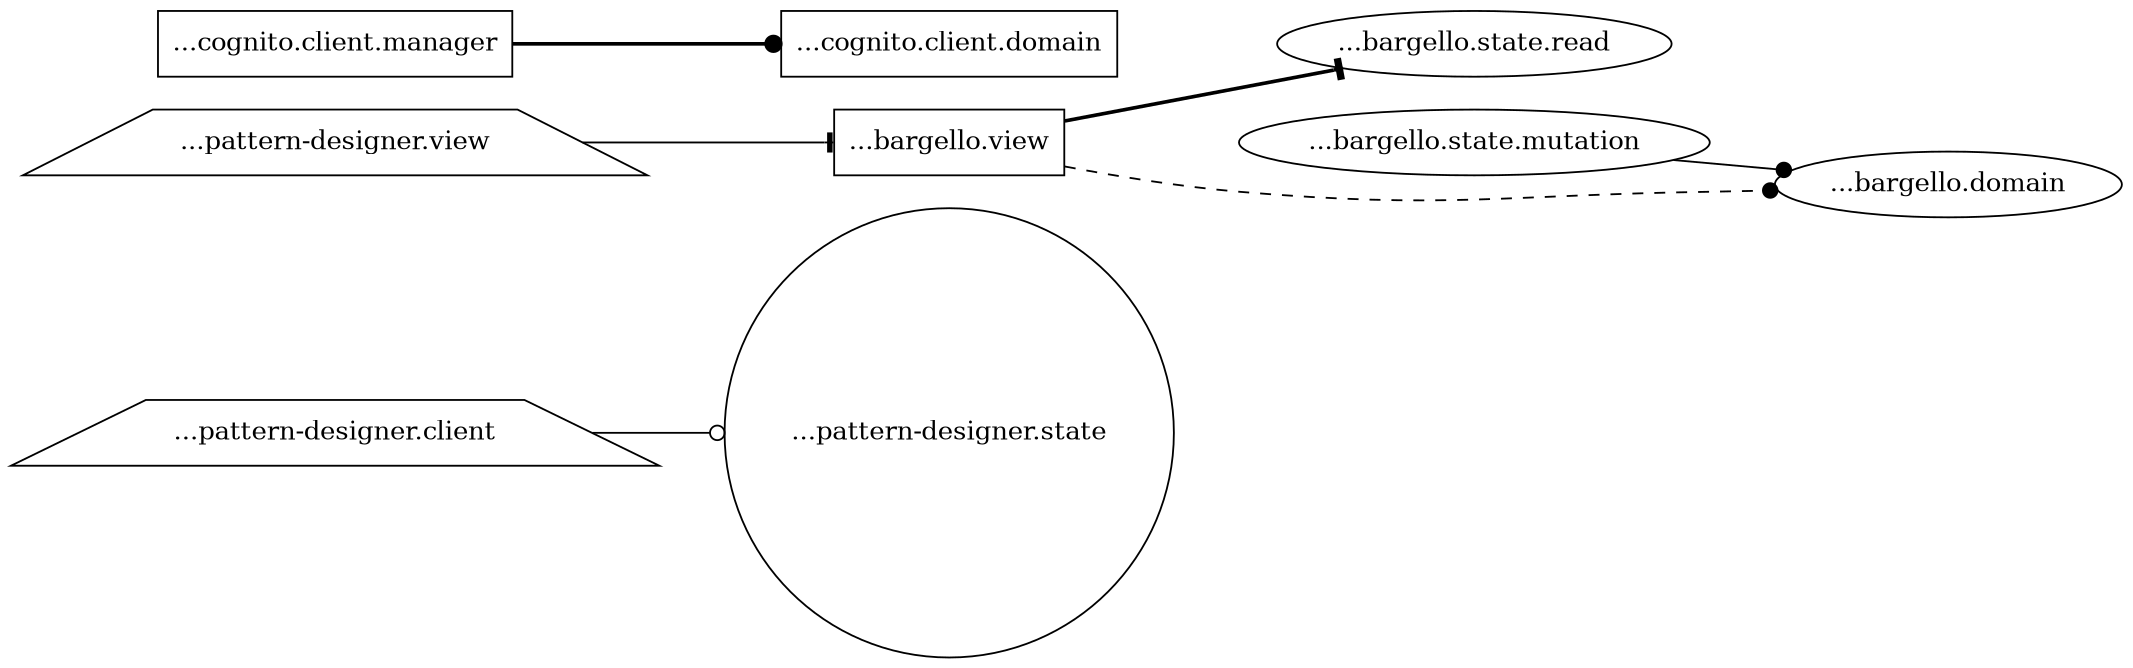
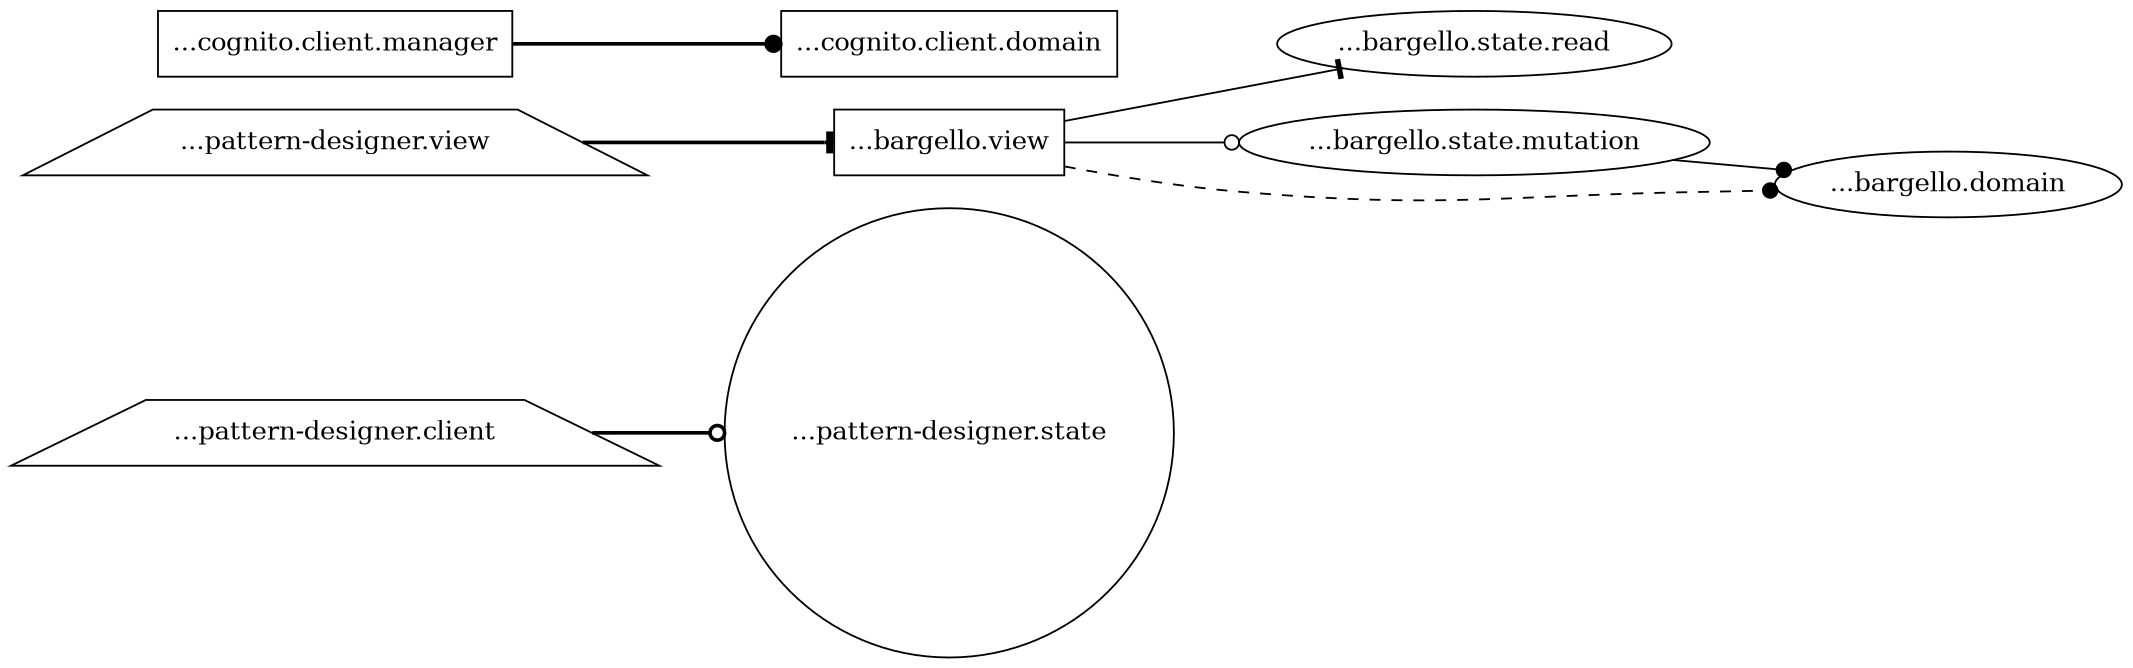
(1199, 96) -> (1199, 96)
(703, 142) -> (703, 142)
none -> (1145, 142)
(651, 433) -> (651, 433)
